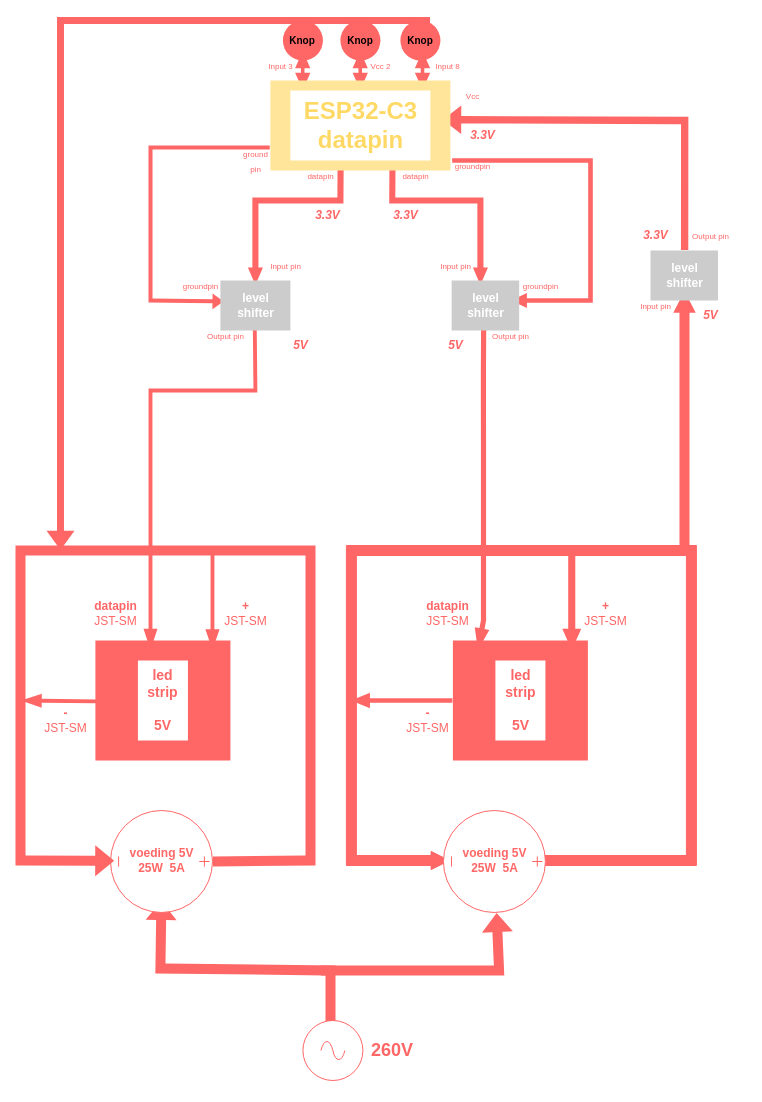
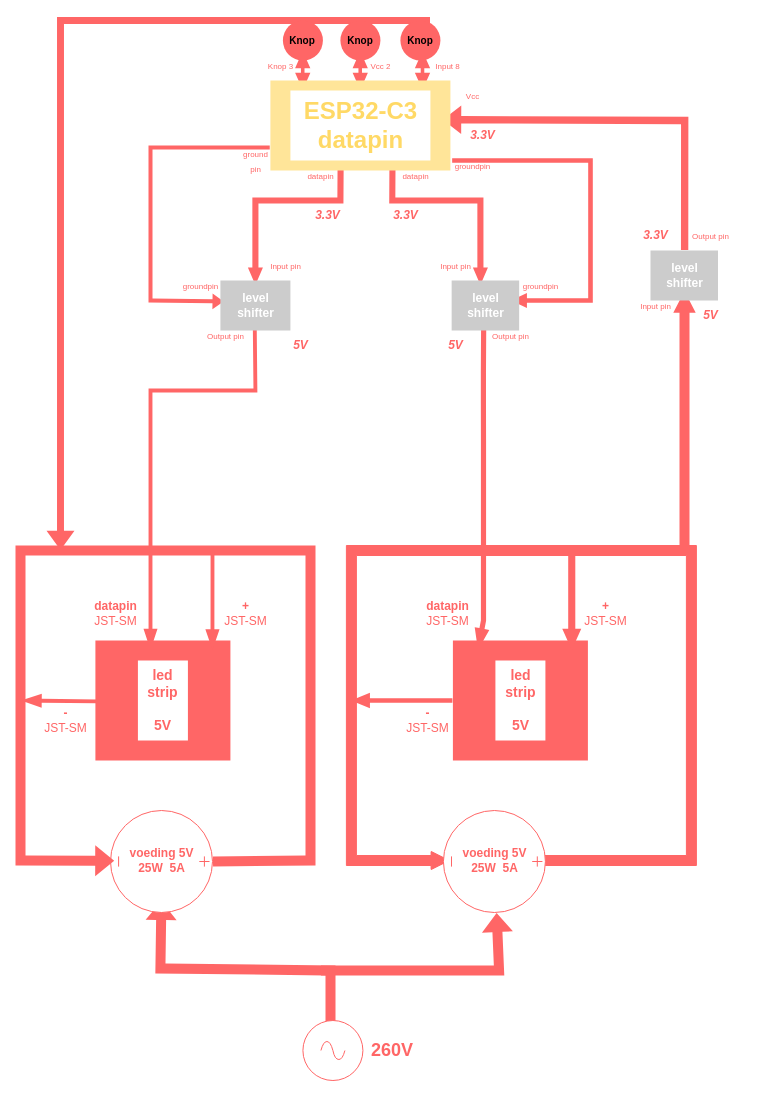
(281, 66) -> (281, 66)
